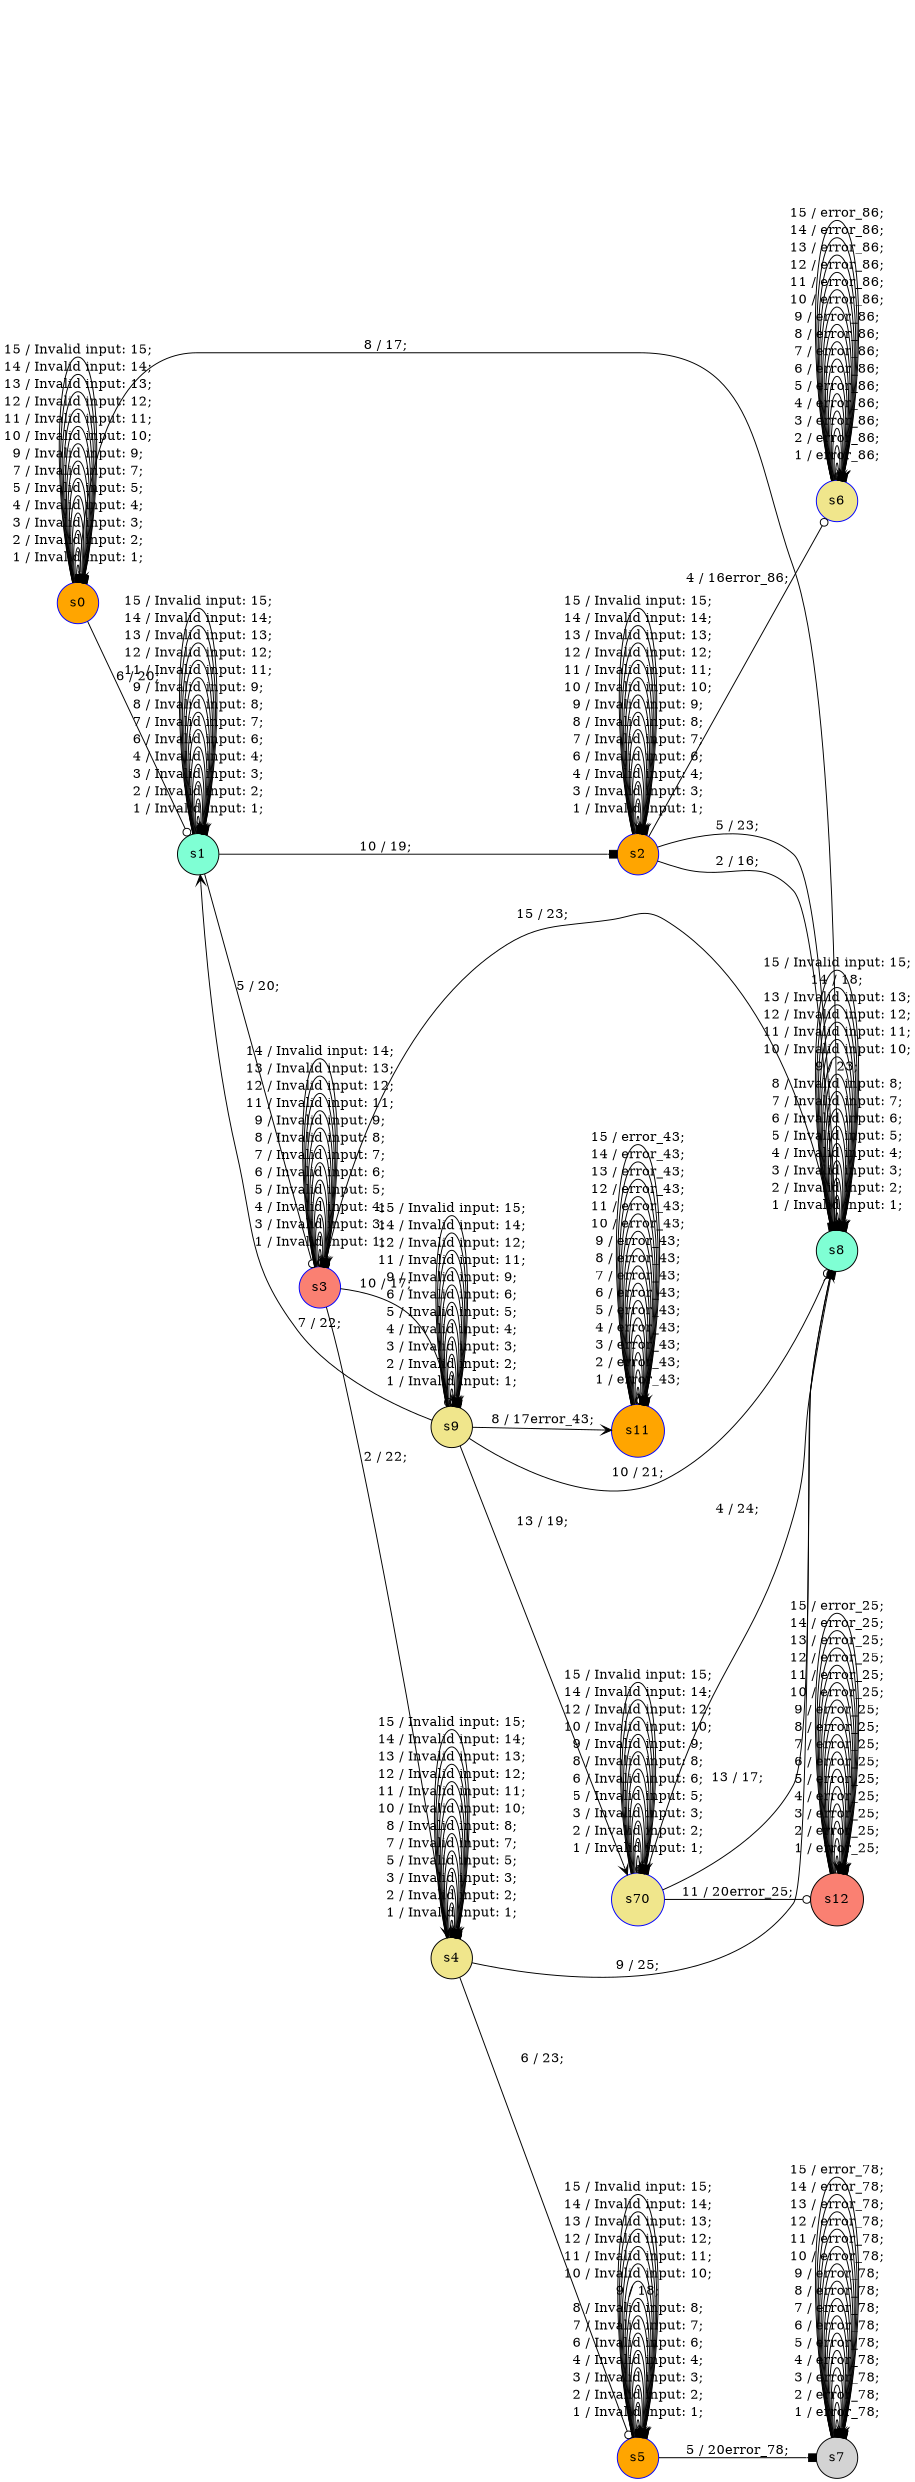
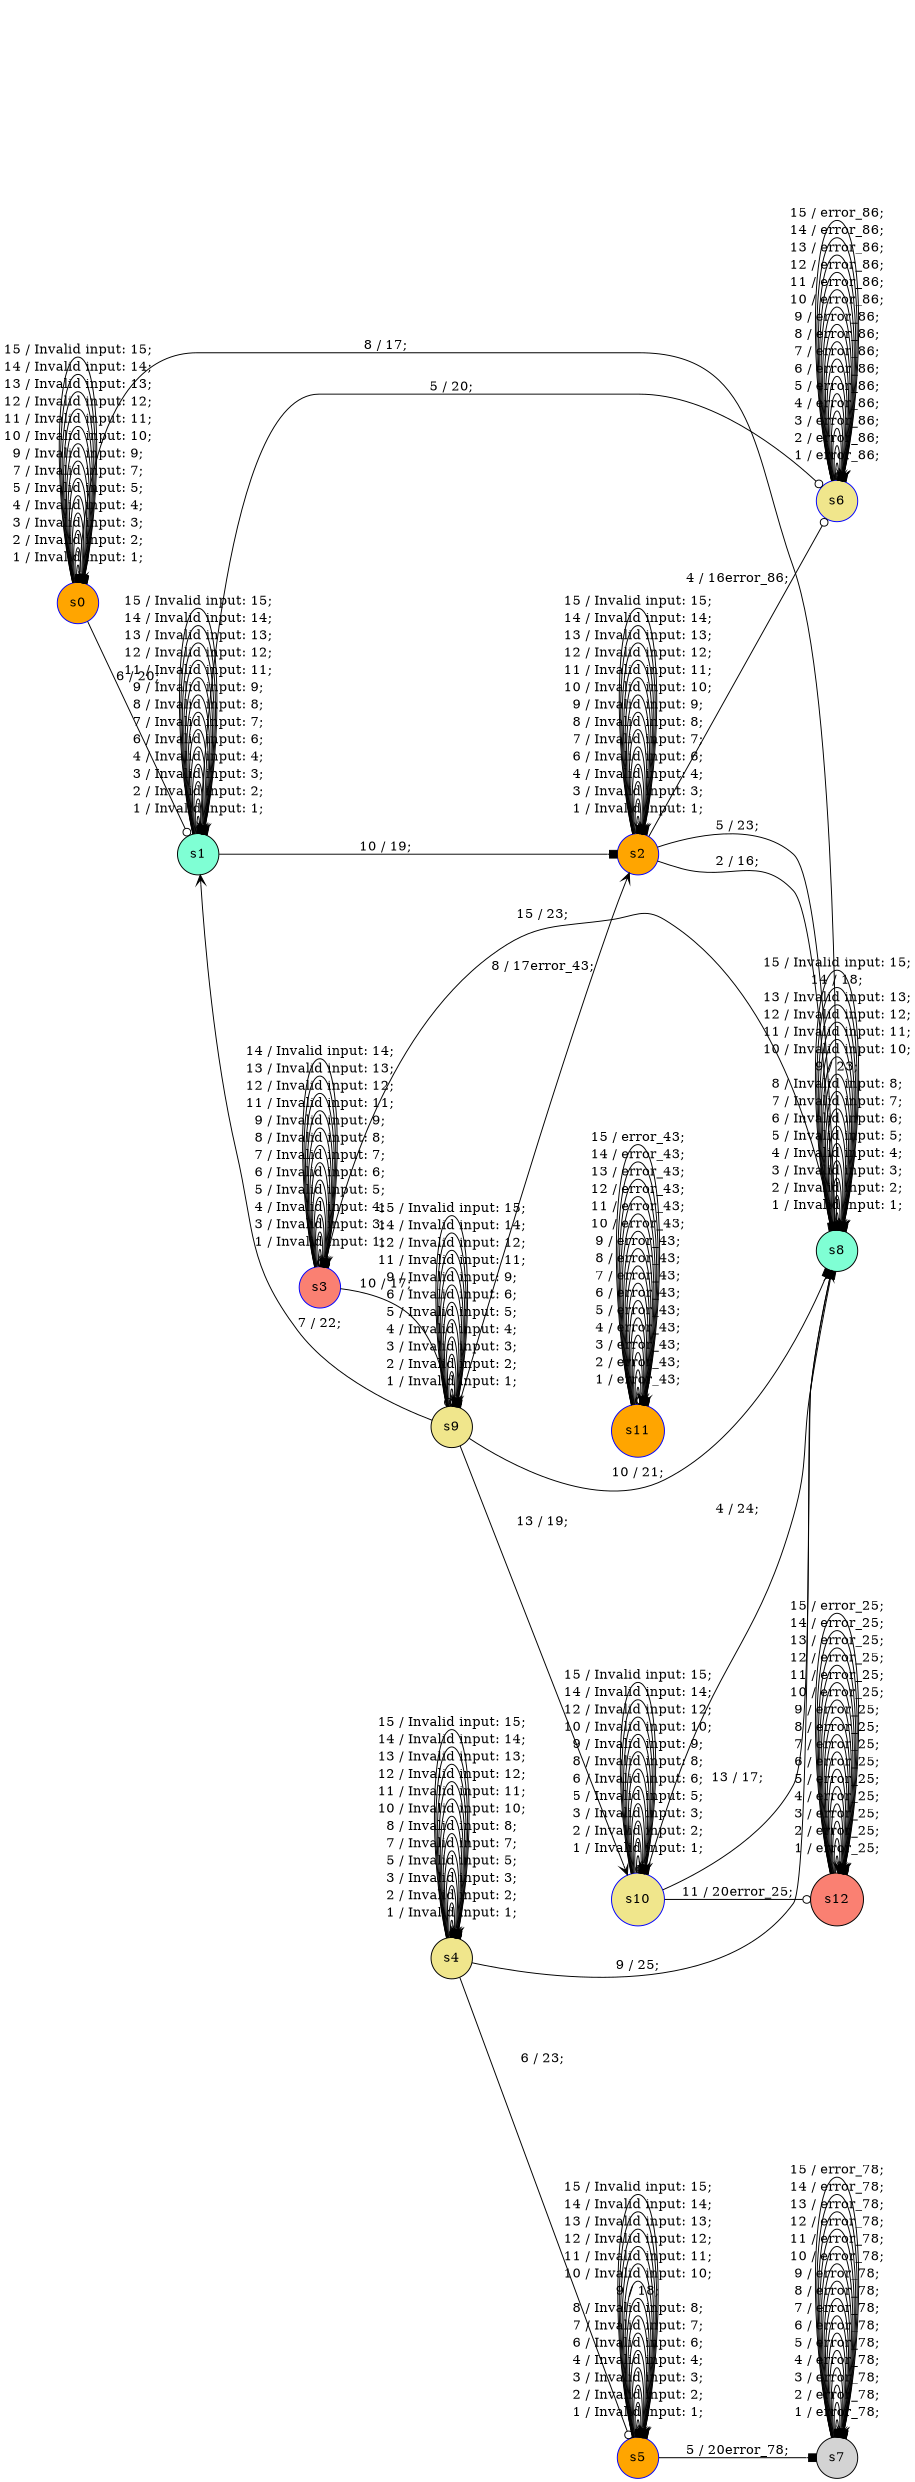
(258, 1067) -> (343, 394)
(537, 1429) -> (538, 1143)
(687, 1466) -> (687, 1466)
(392, 1616) -> none
(638, 1899) -> (638, 1899)
